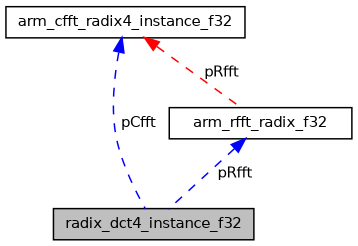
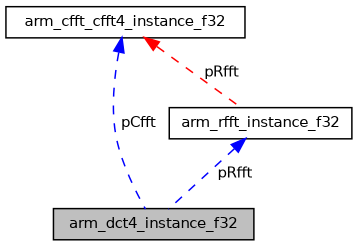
(125, 22) -> (125, 22)
(261, 123) -> (261, 123)
(154, 224) -> (154, 224)
